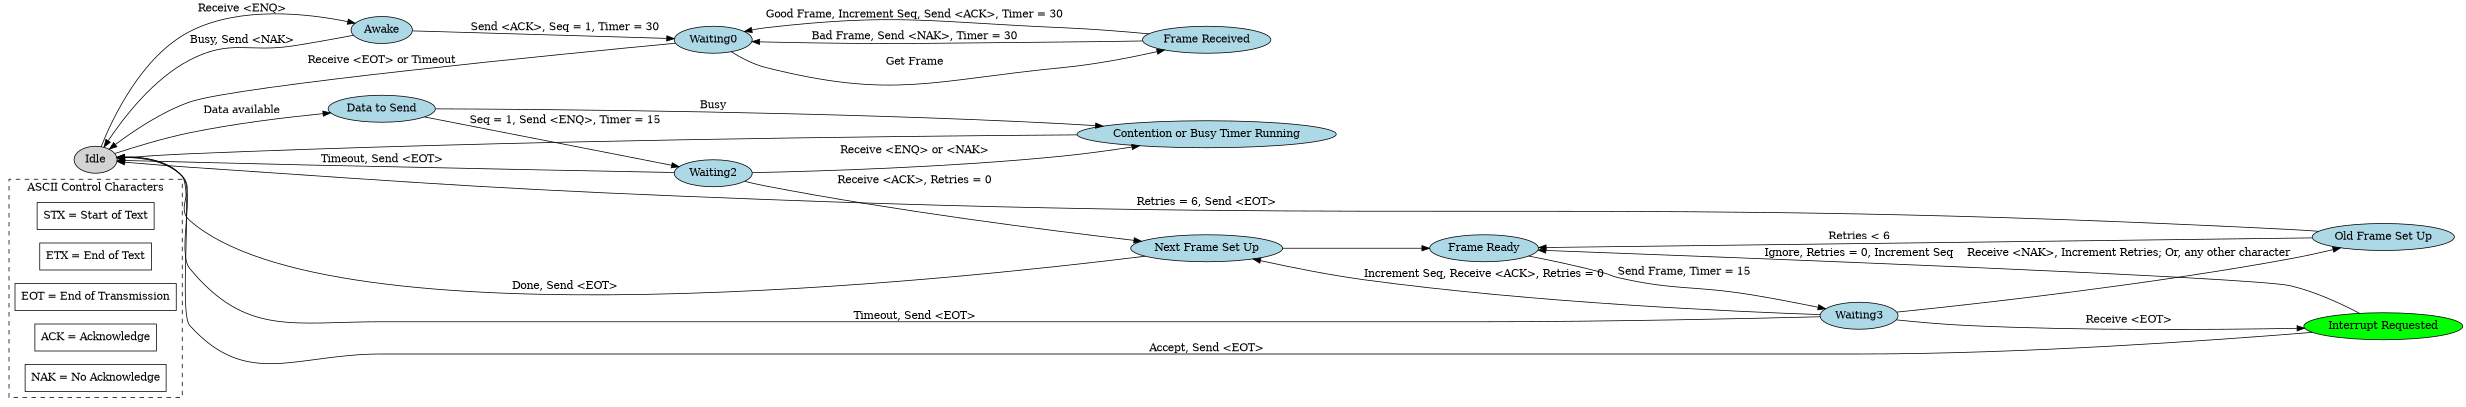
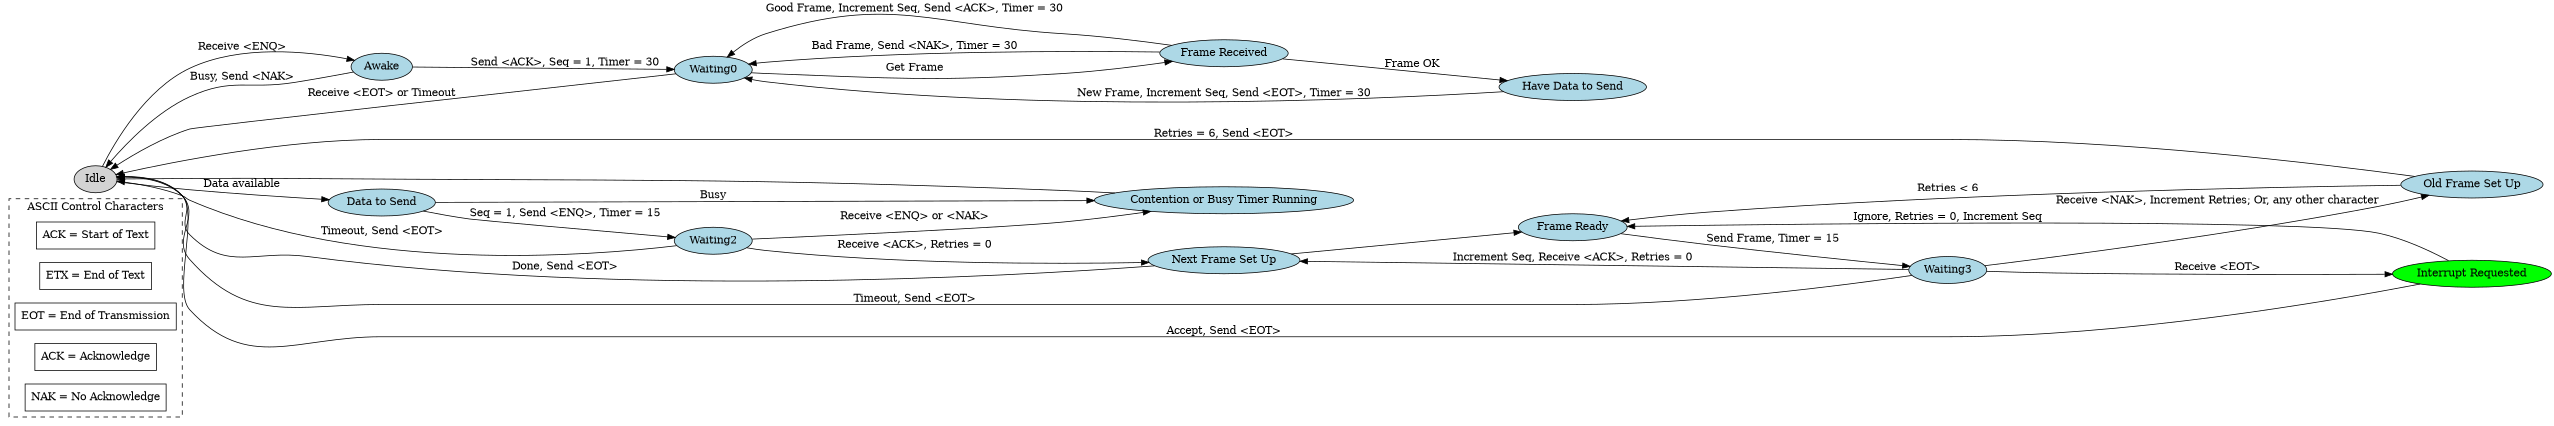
none -> (1573, 87)
(96, 216) -> (96, 236)
